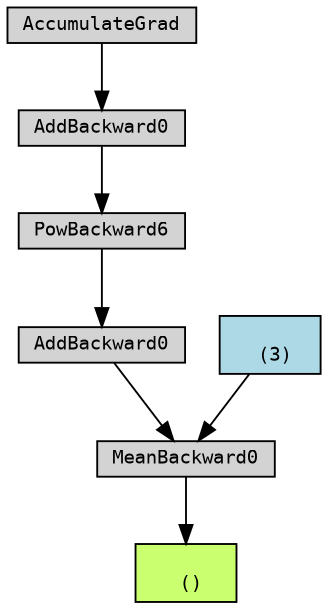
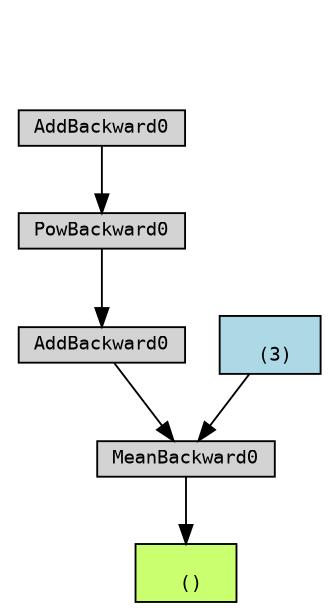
(102, 25) -> none
(102, 231) -> (102, 231)
